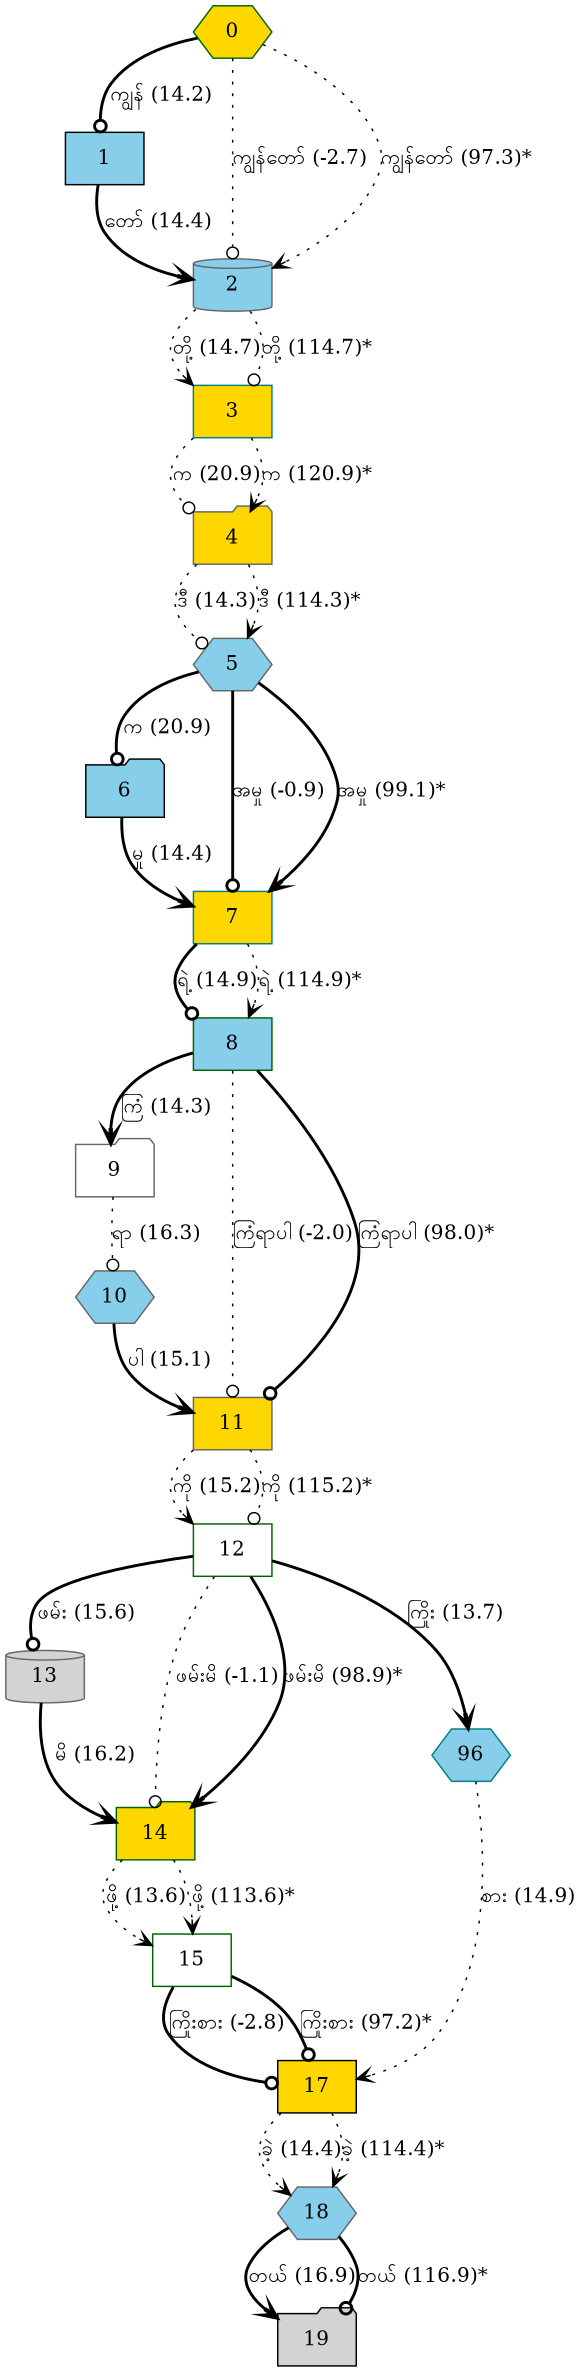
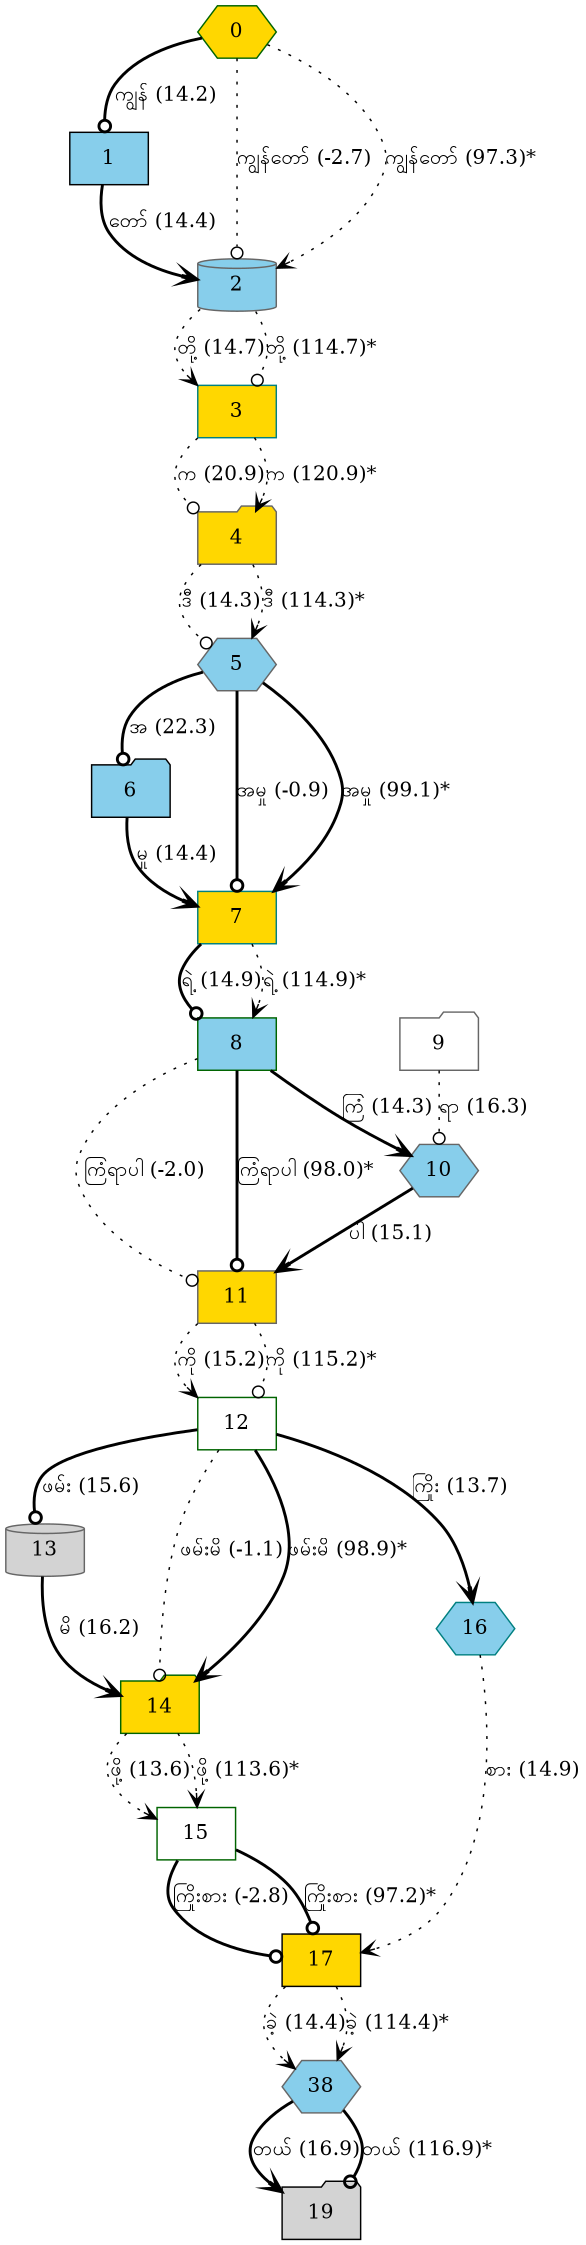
(168, 728) -> (173, 728)
(138, 1078) -> (332, 1113)
(471, 1755) -> (476, 1629)
(317, 2213) -> (321, 2087)
